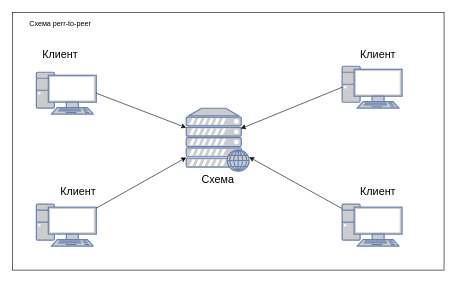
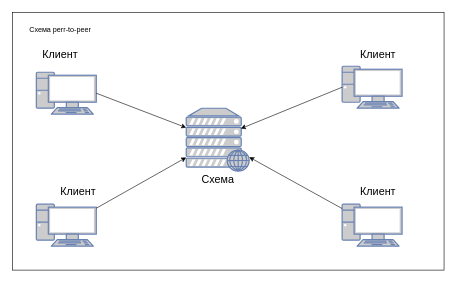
(60, 24) -> (60, 30)
